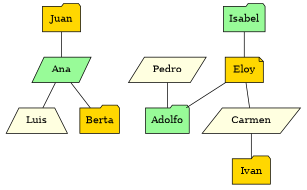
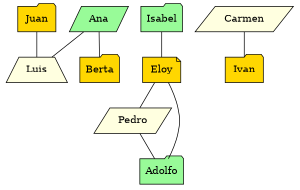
(62, 45) -> (37, 45)
(248, 95) -> (147, 95)
